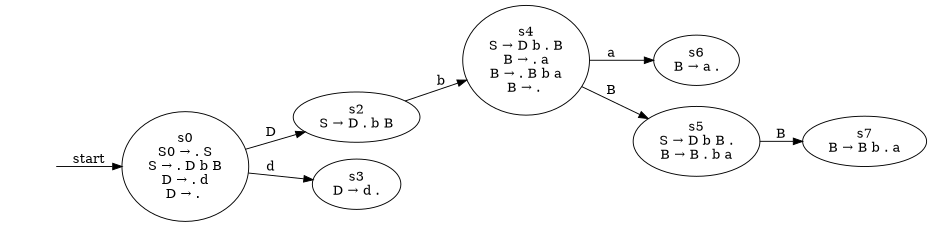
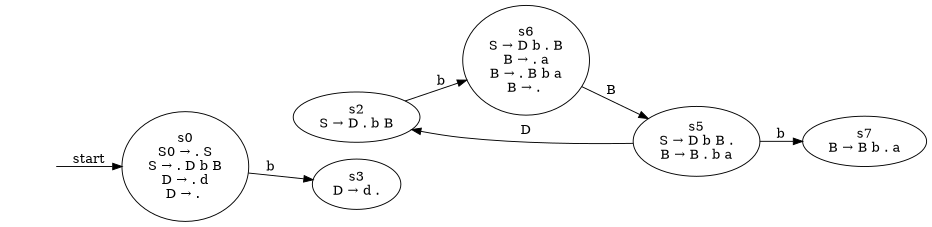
(526, 60) -> (526, 60)
(697, 60) -> none
(781, 134) -> (781, 134)
(271, 142) -> (527, 142)
(271, 167) -> (271, 167)
